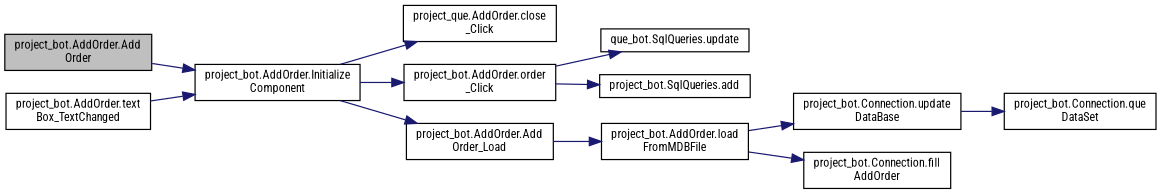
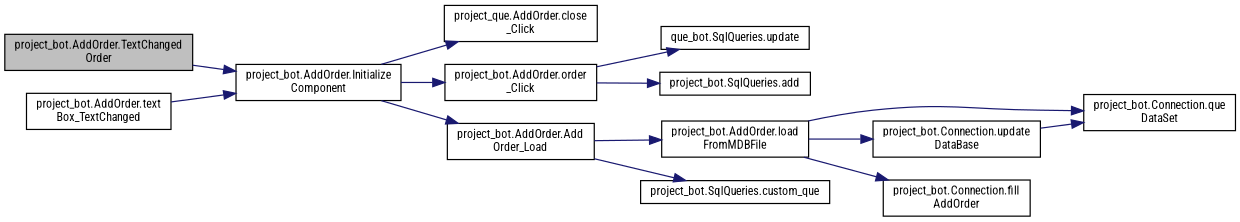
(78, 52) -> (99, 52)
none -> (939, 107)
none -> (735, 192)
